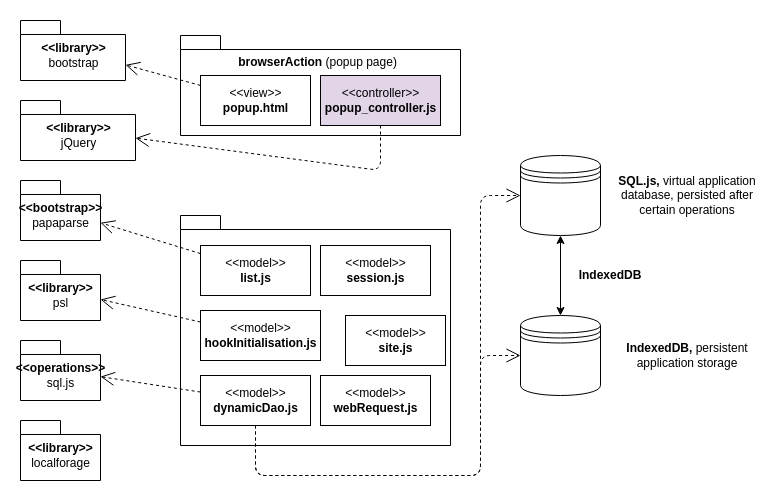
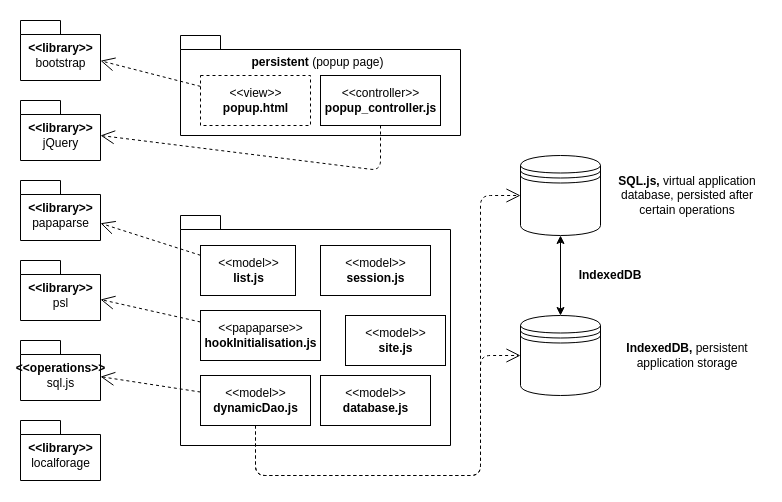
(73, 51) -> (61, 51)
(318, 63) -> (318, 63)
(256, 101) -> (256, 101)
(381, 101) -> (381, 101)
(78, 131) -> (61, 131)
(61, 216) -> (61, 216)
(256, 271) -> (248, 271)
(261, 336) -> (261, 336)
(376, 401) -> (376, 401)
